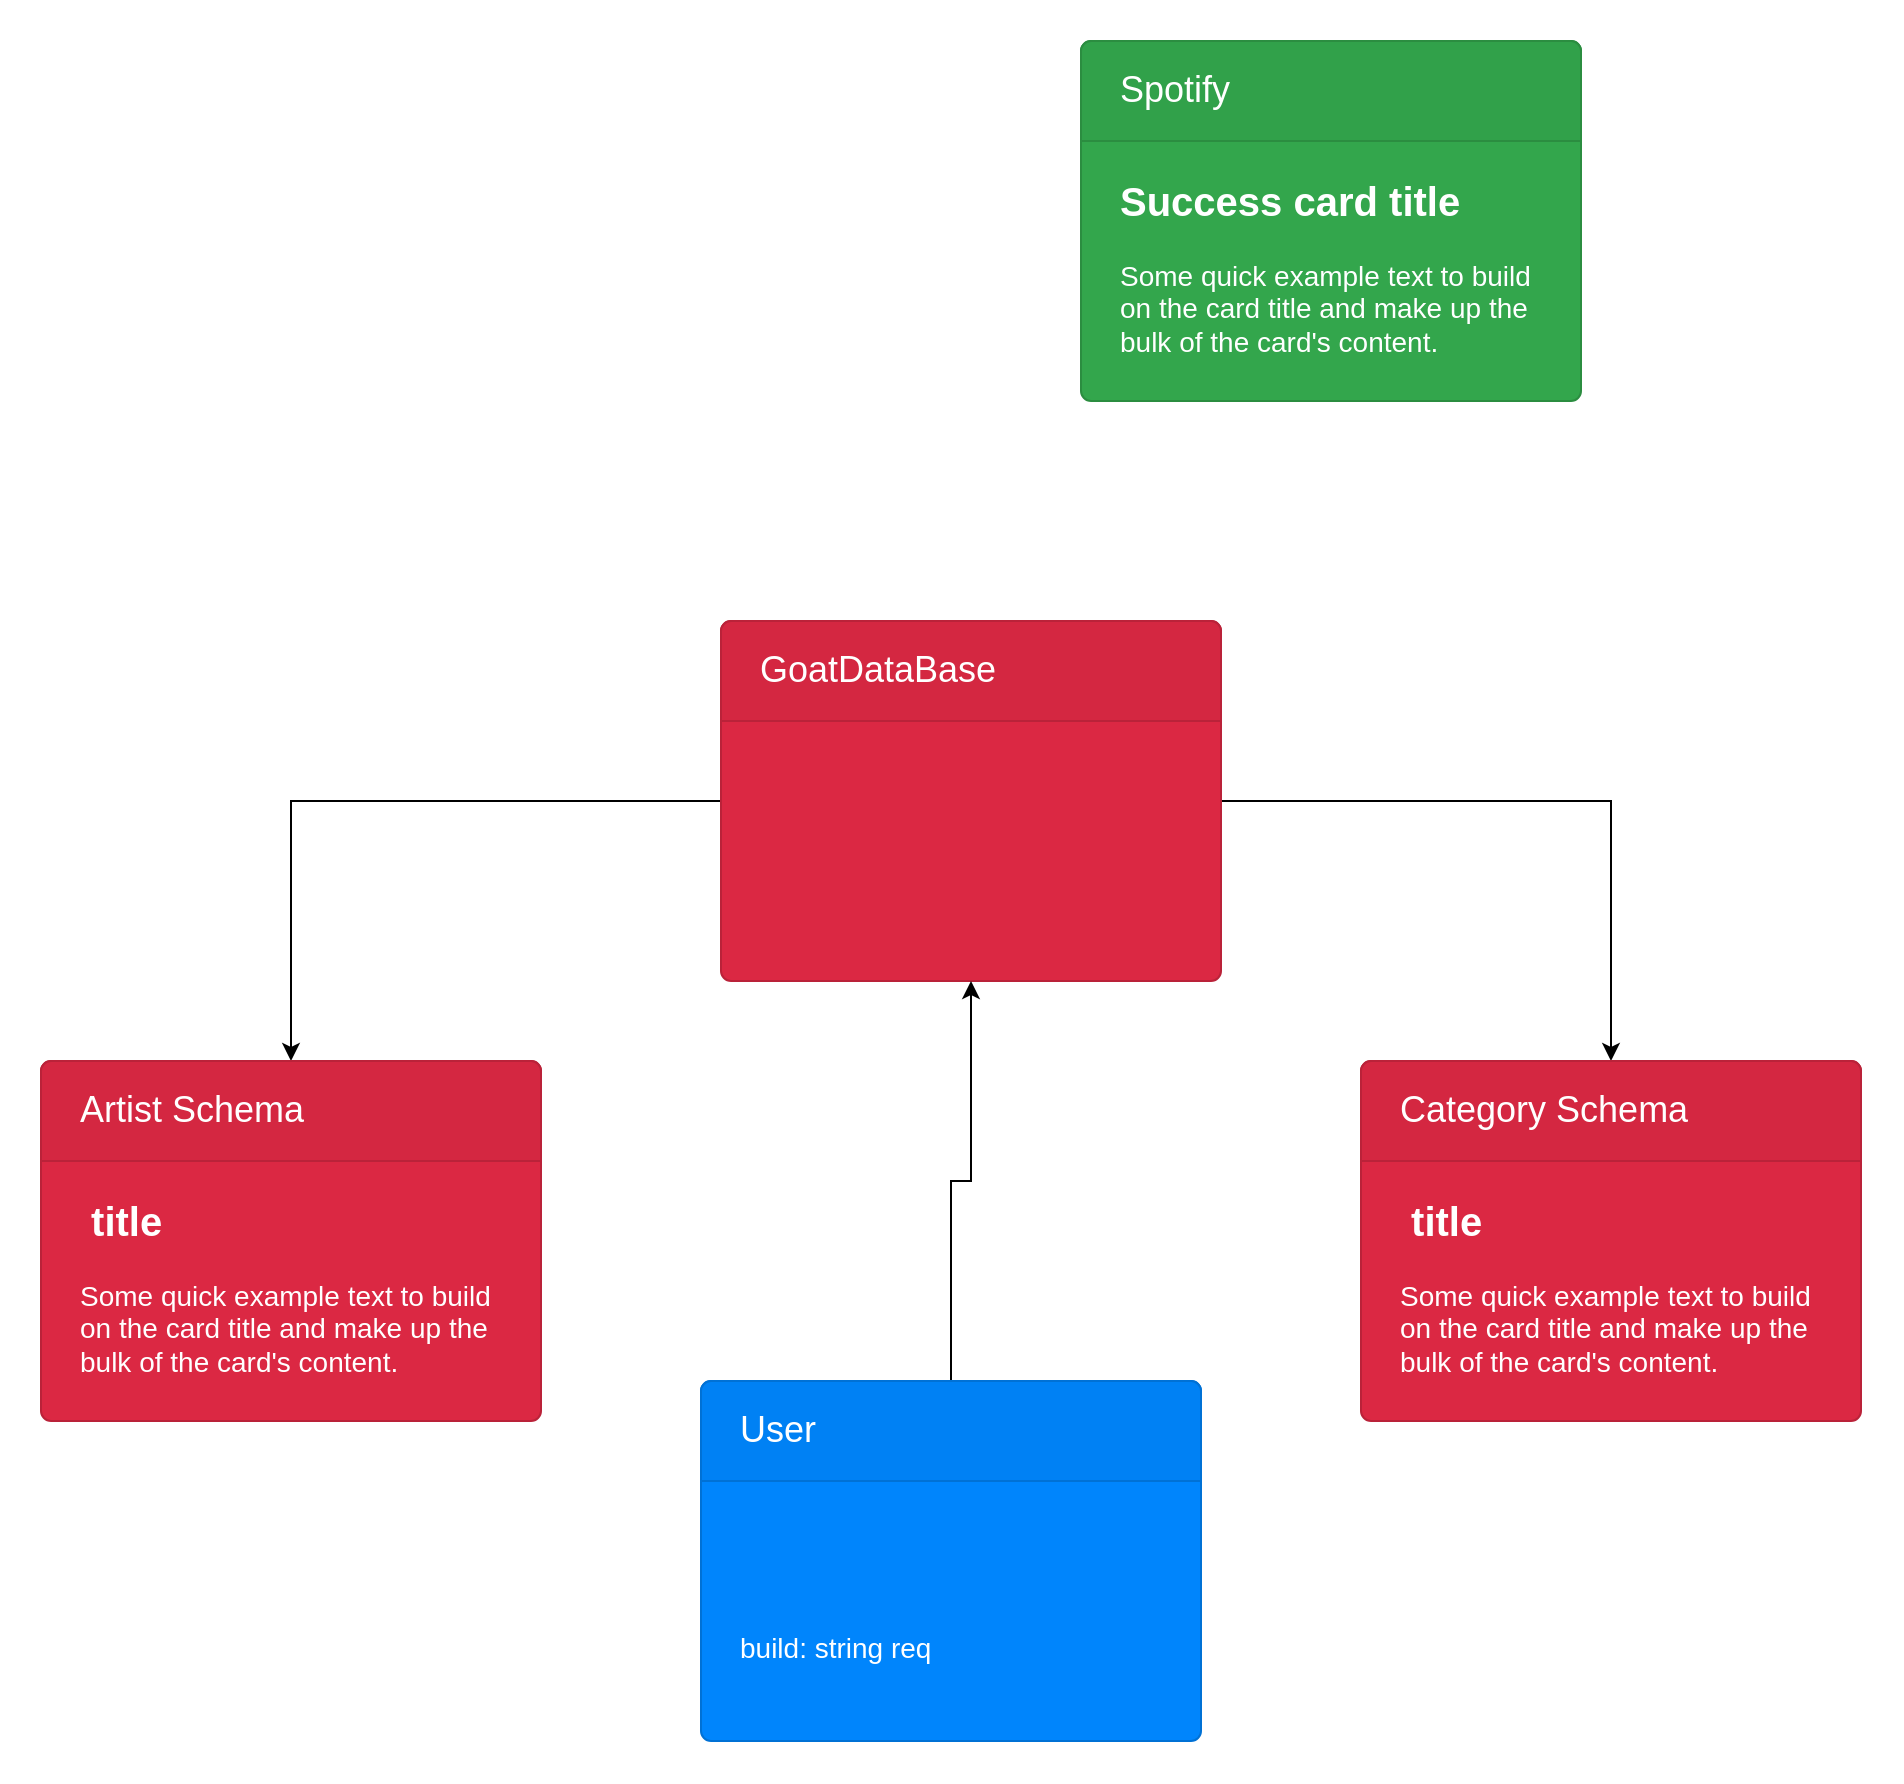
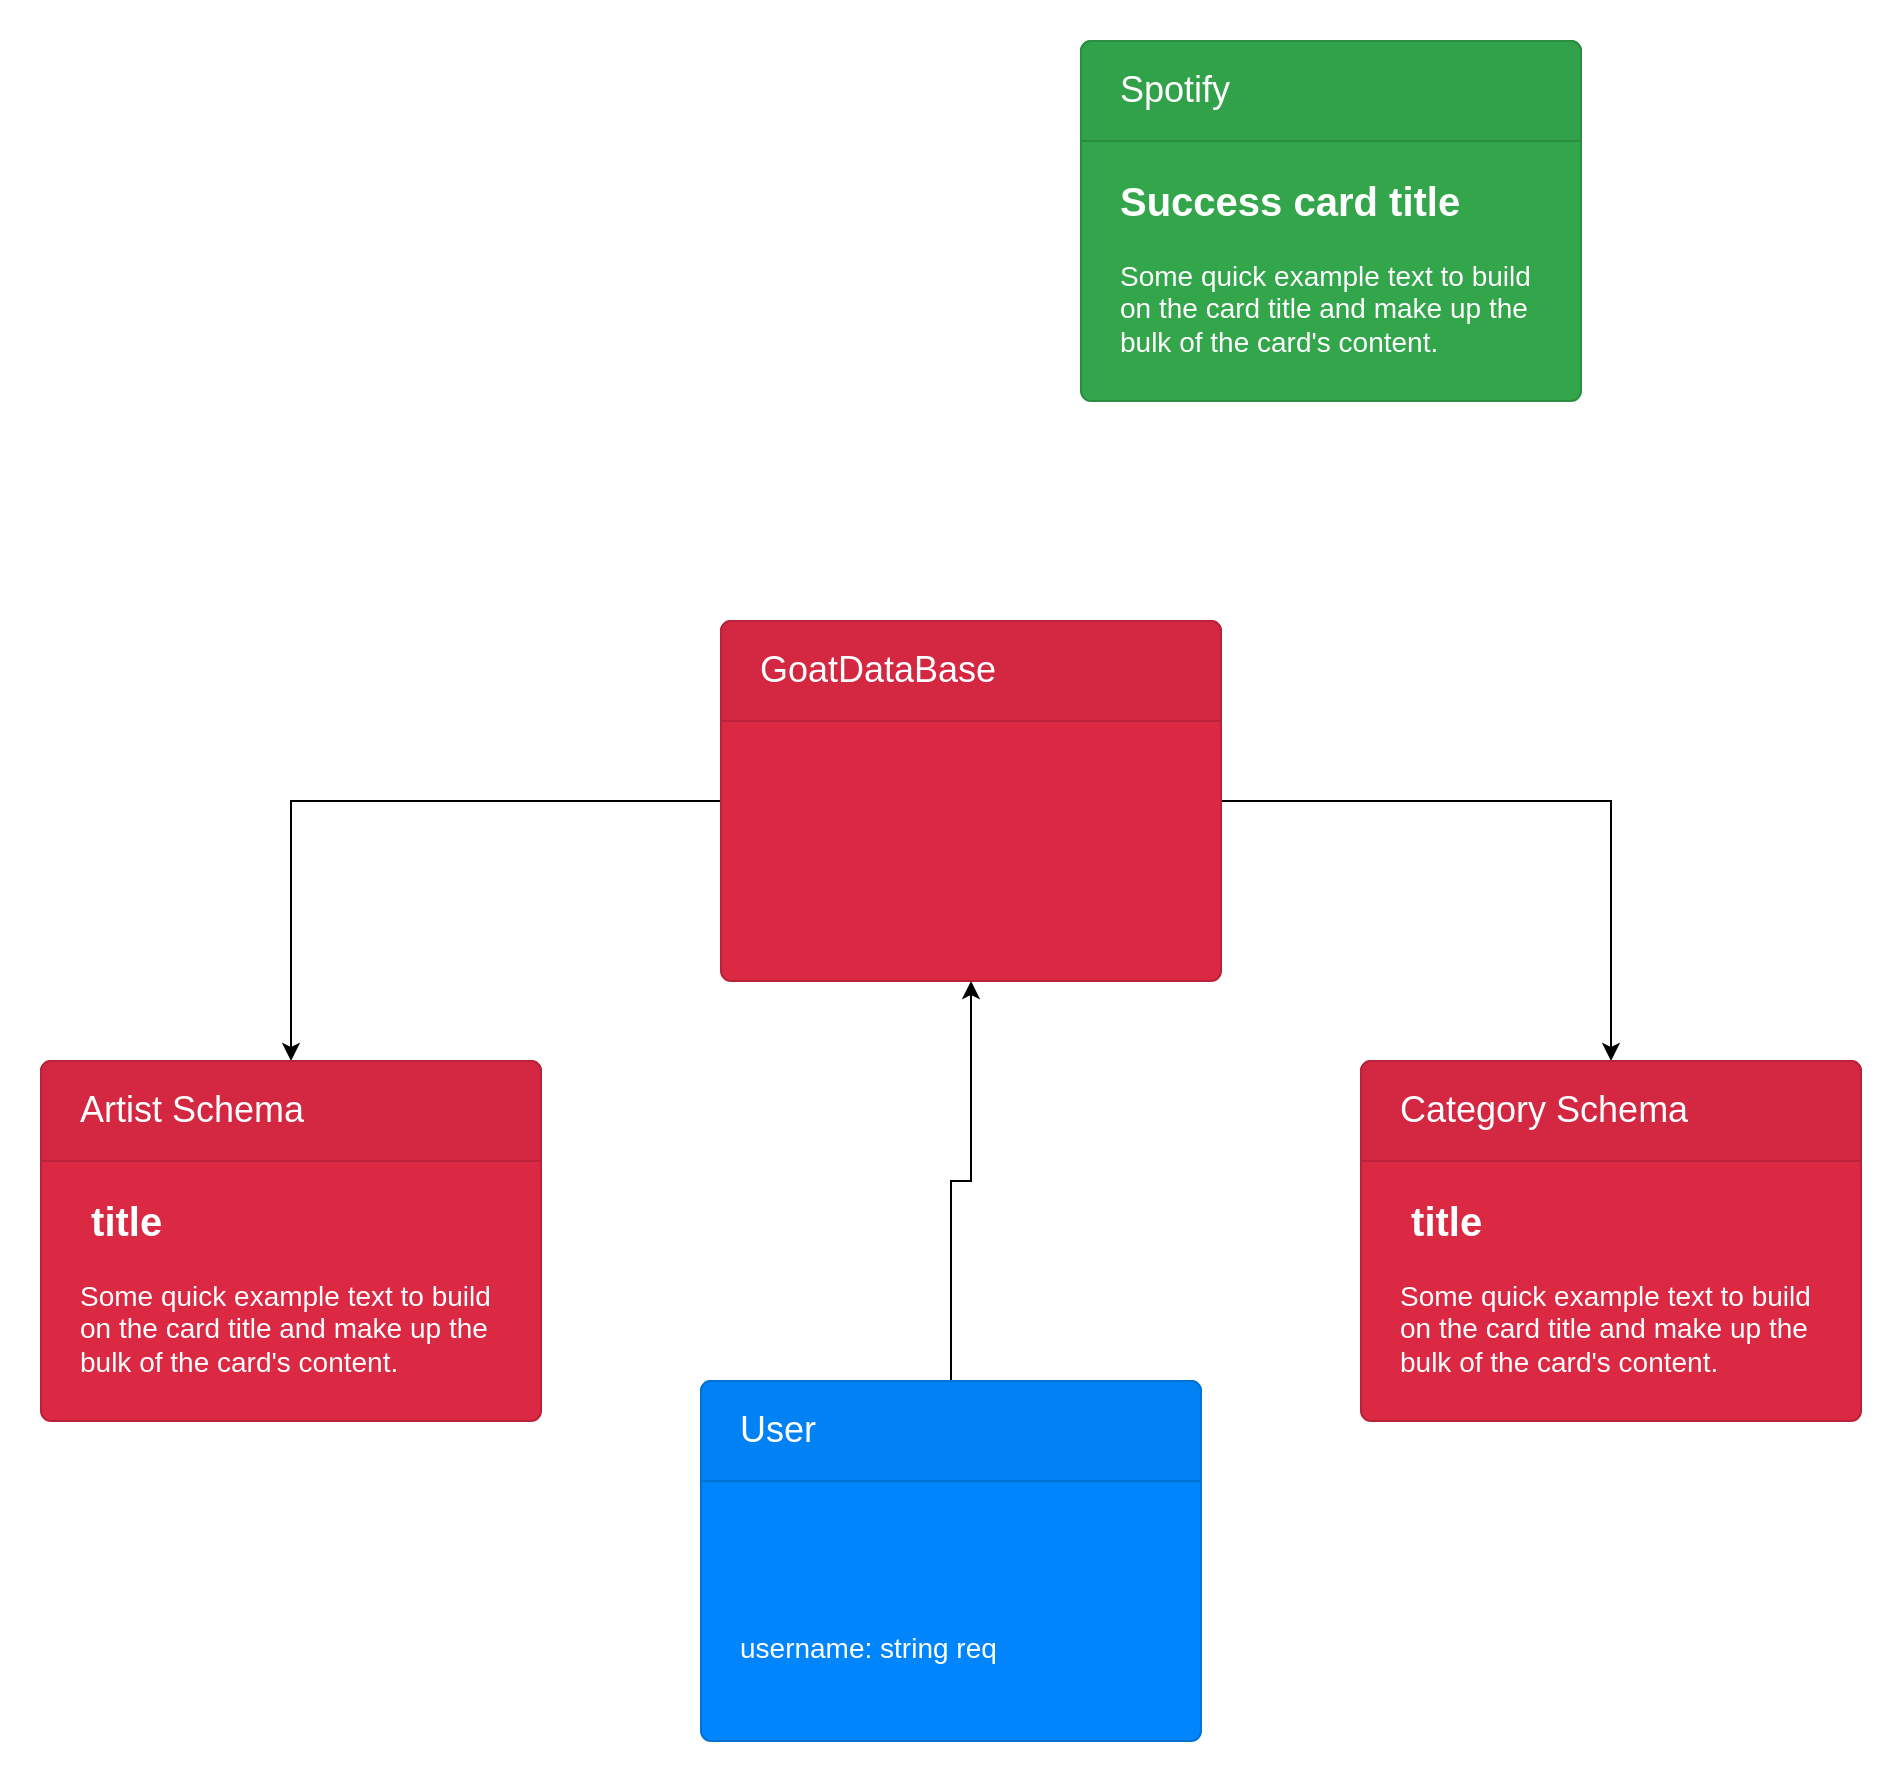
(852, 1682) -> (883, 1682)
